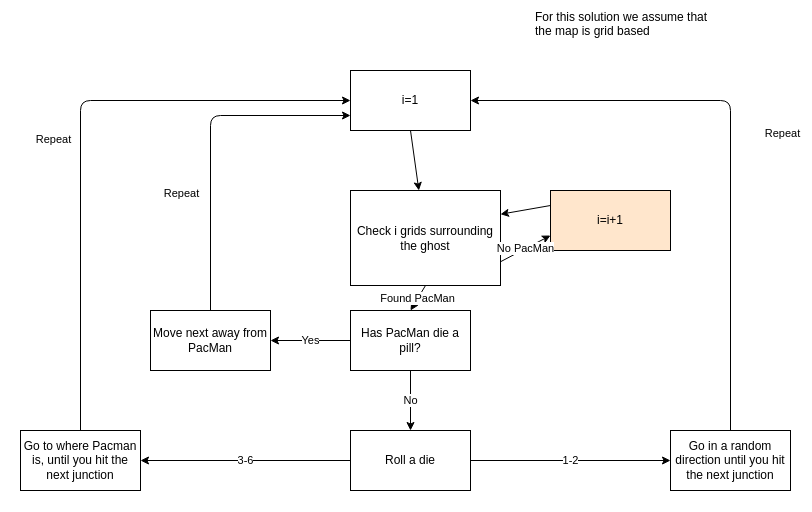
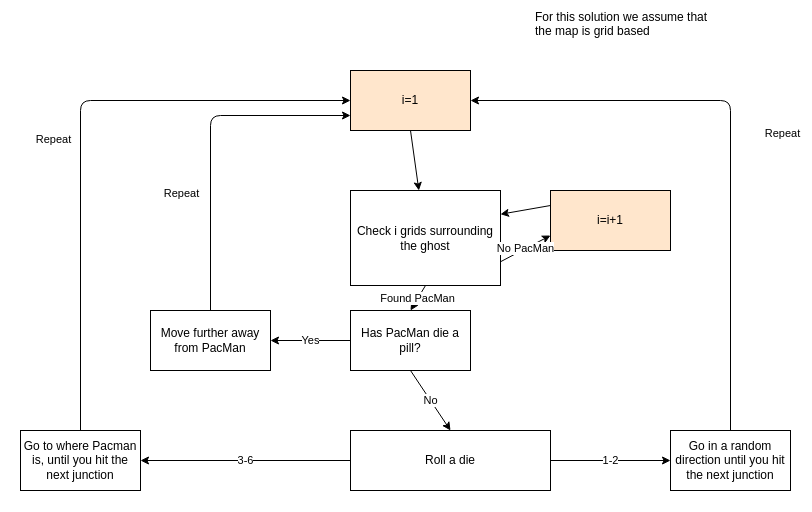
(411, 101) -> (411, 101)
(211, 341) -> (211, 341)
(411, 461) -> (451, 461)
